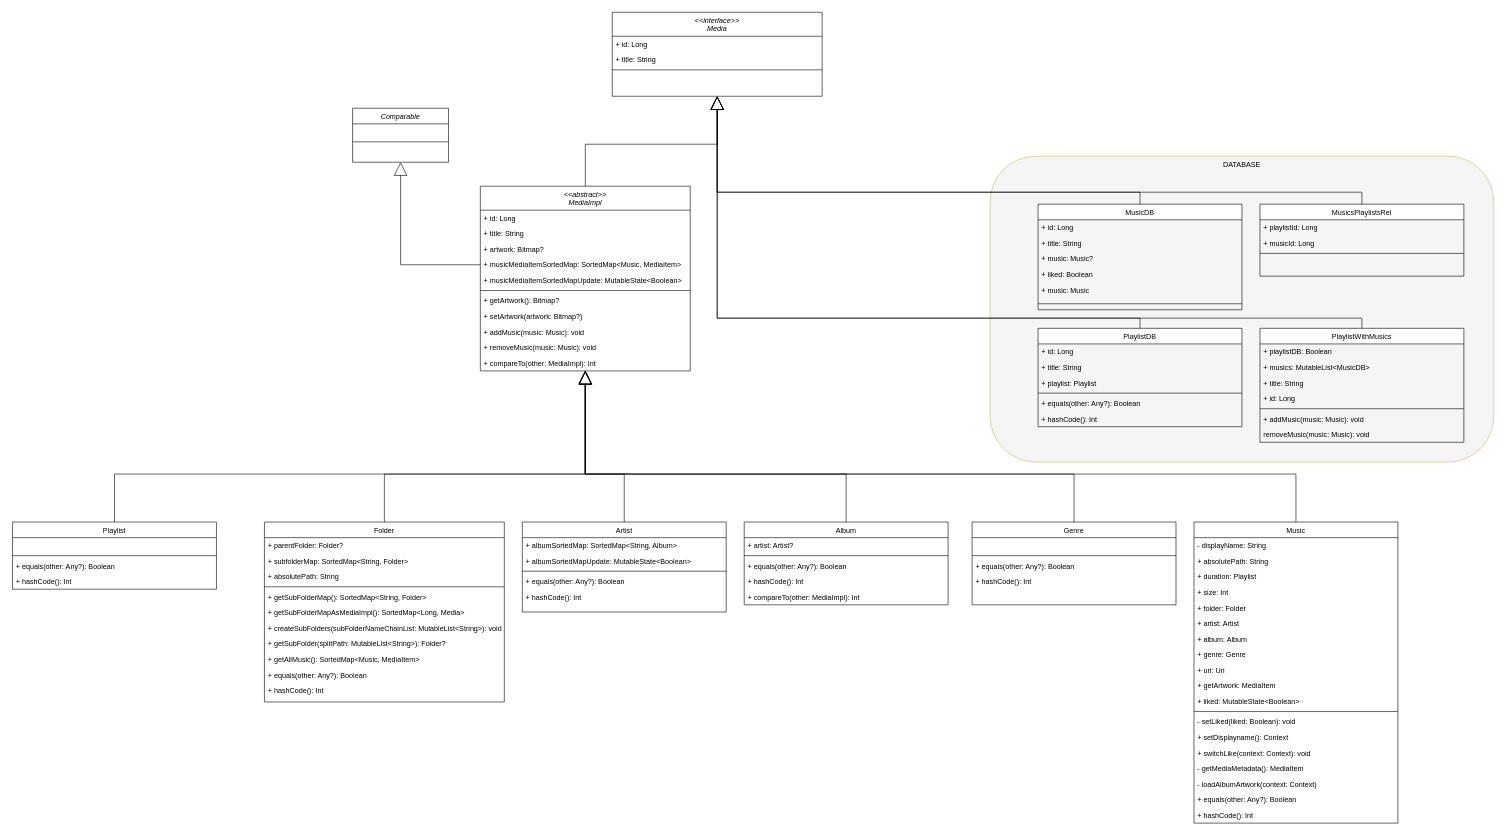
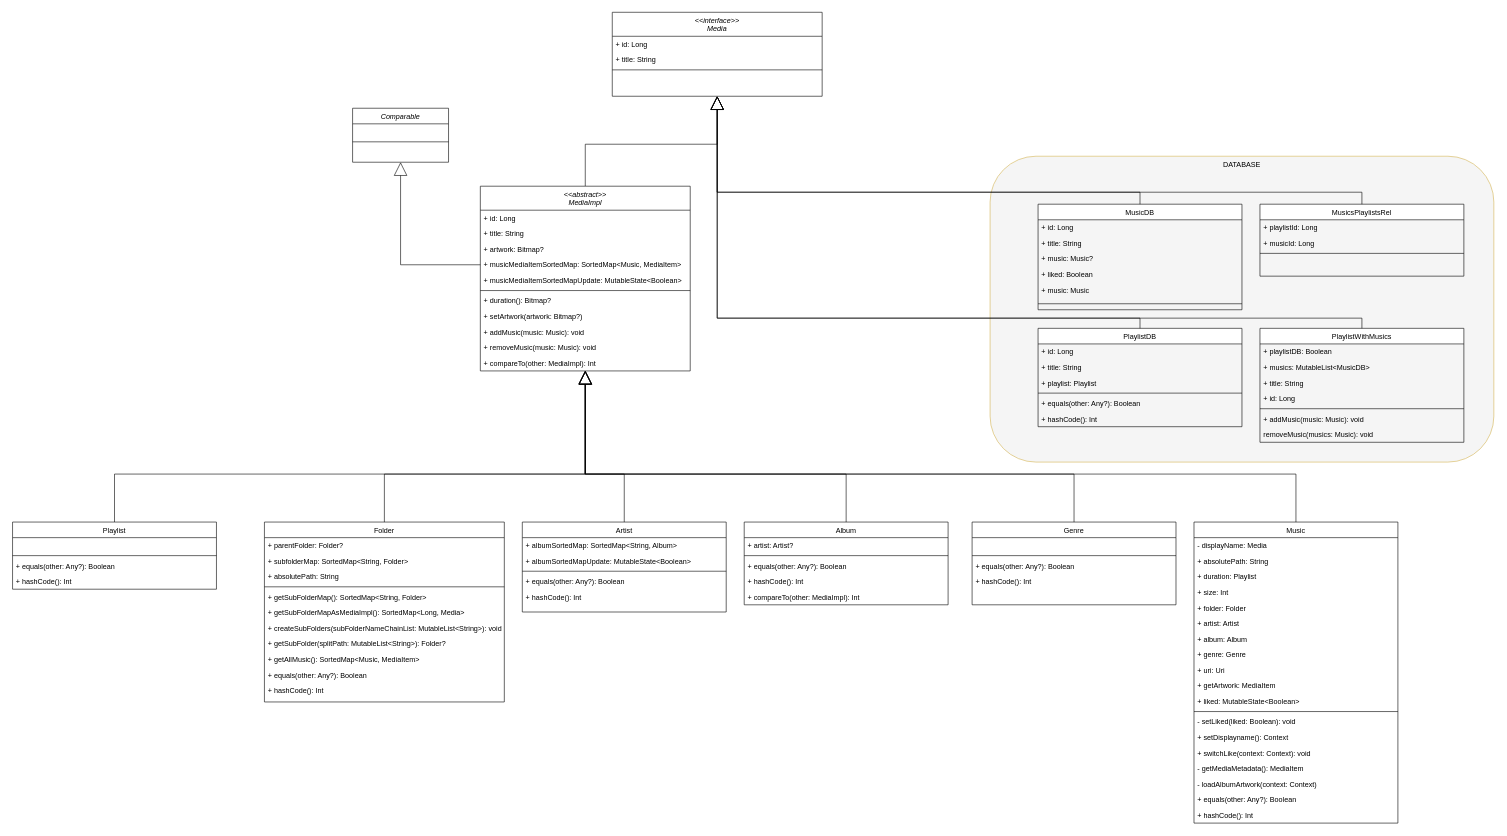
(526, 301) -> (521, 301)
(1319, 435) -> (1321, 435)
(1234, 546) -> (1232, 546)
